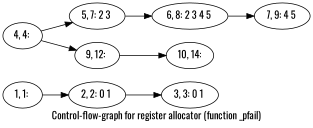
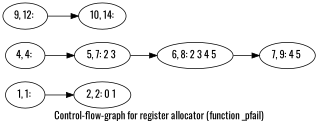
(55, 44) -> none
(190, 95) -> none
